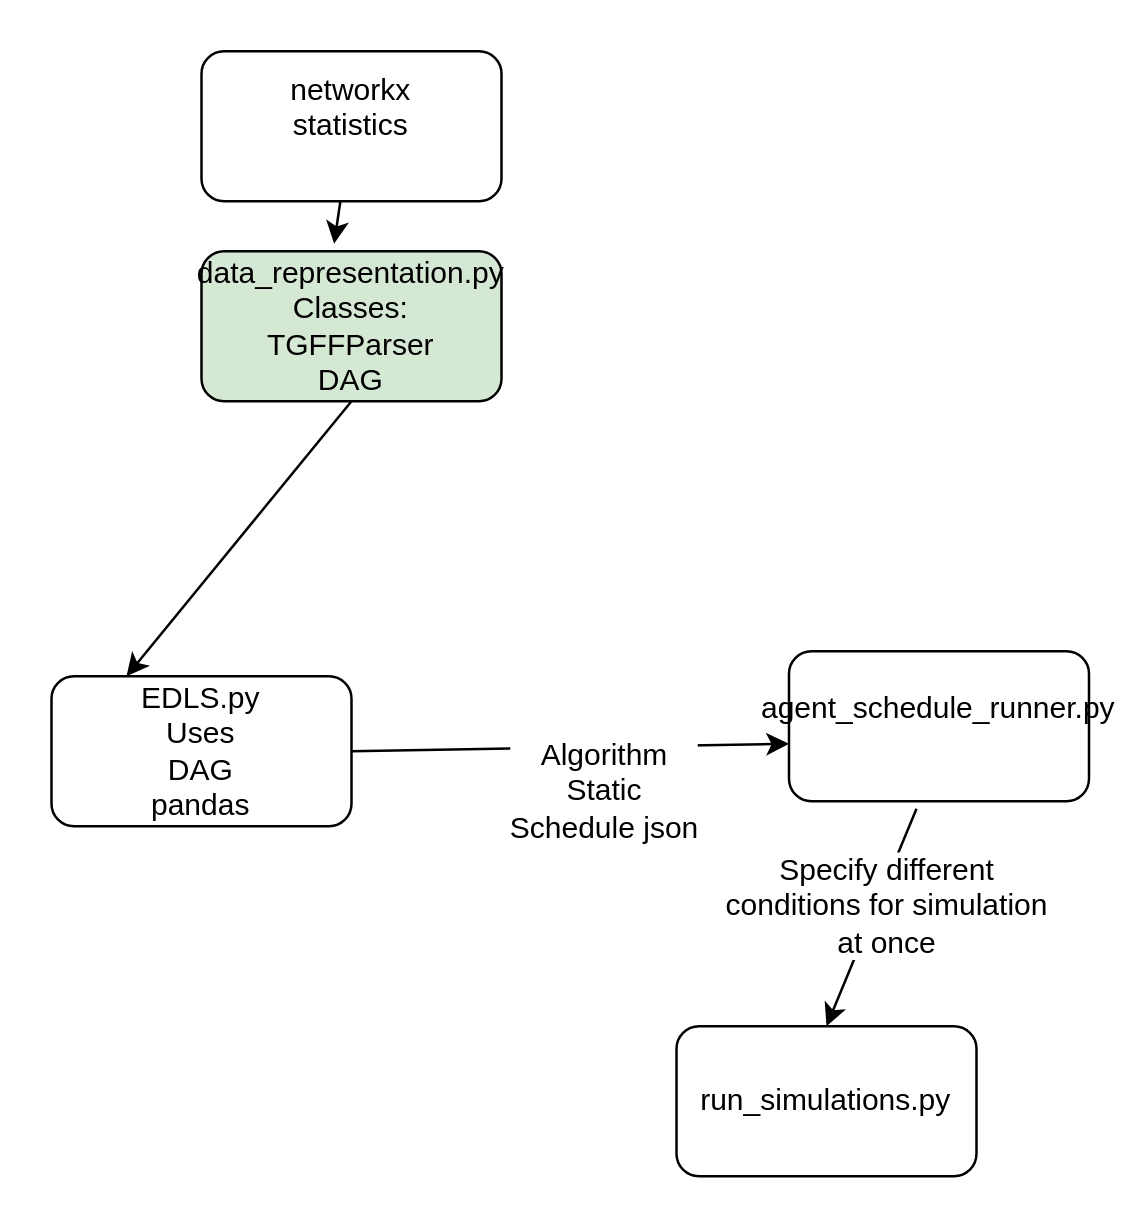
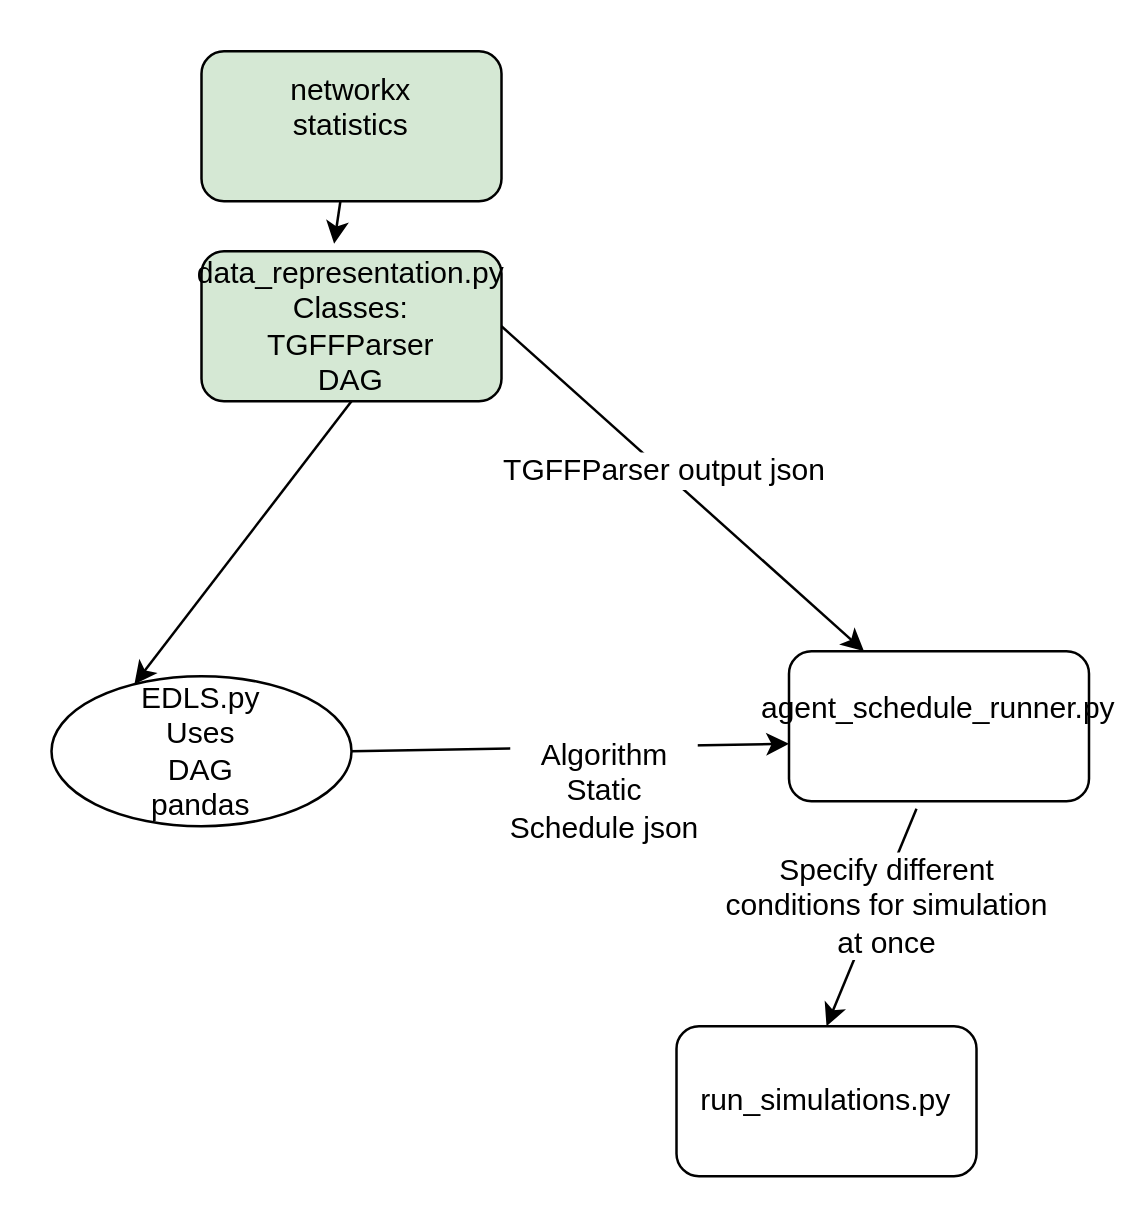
(351, 126) -> (351, 126)
none -> (767, 564)
(201, 751) -> (201, 751)
